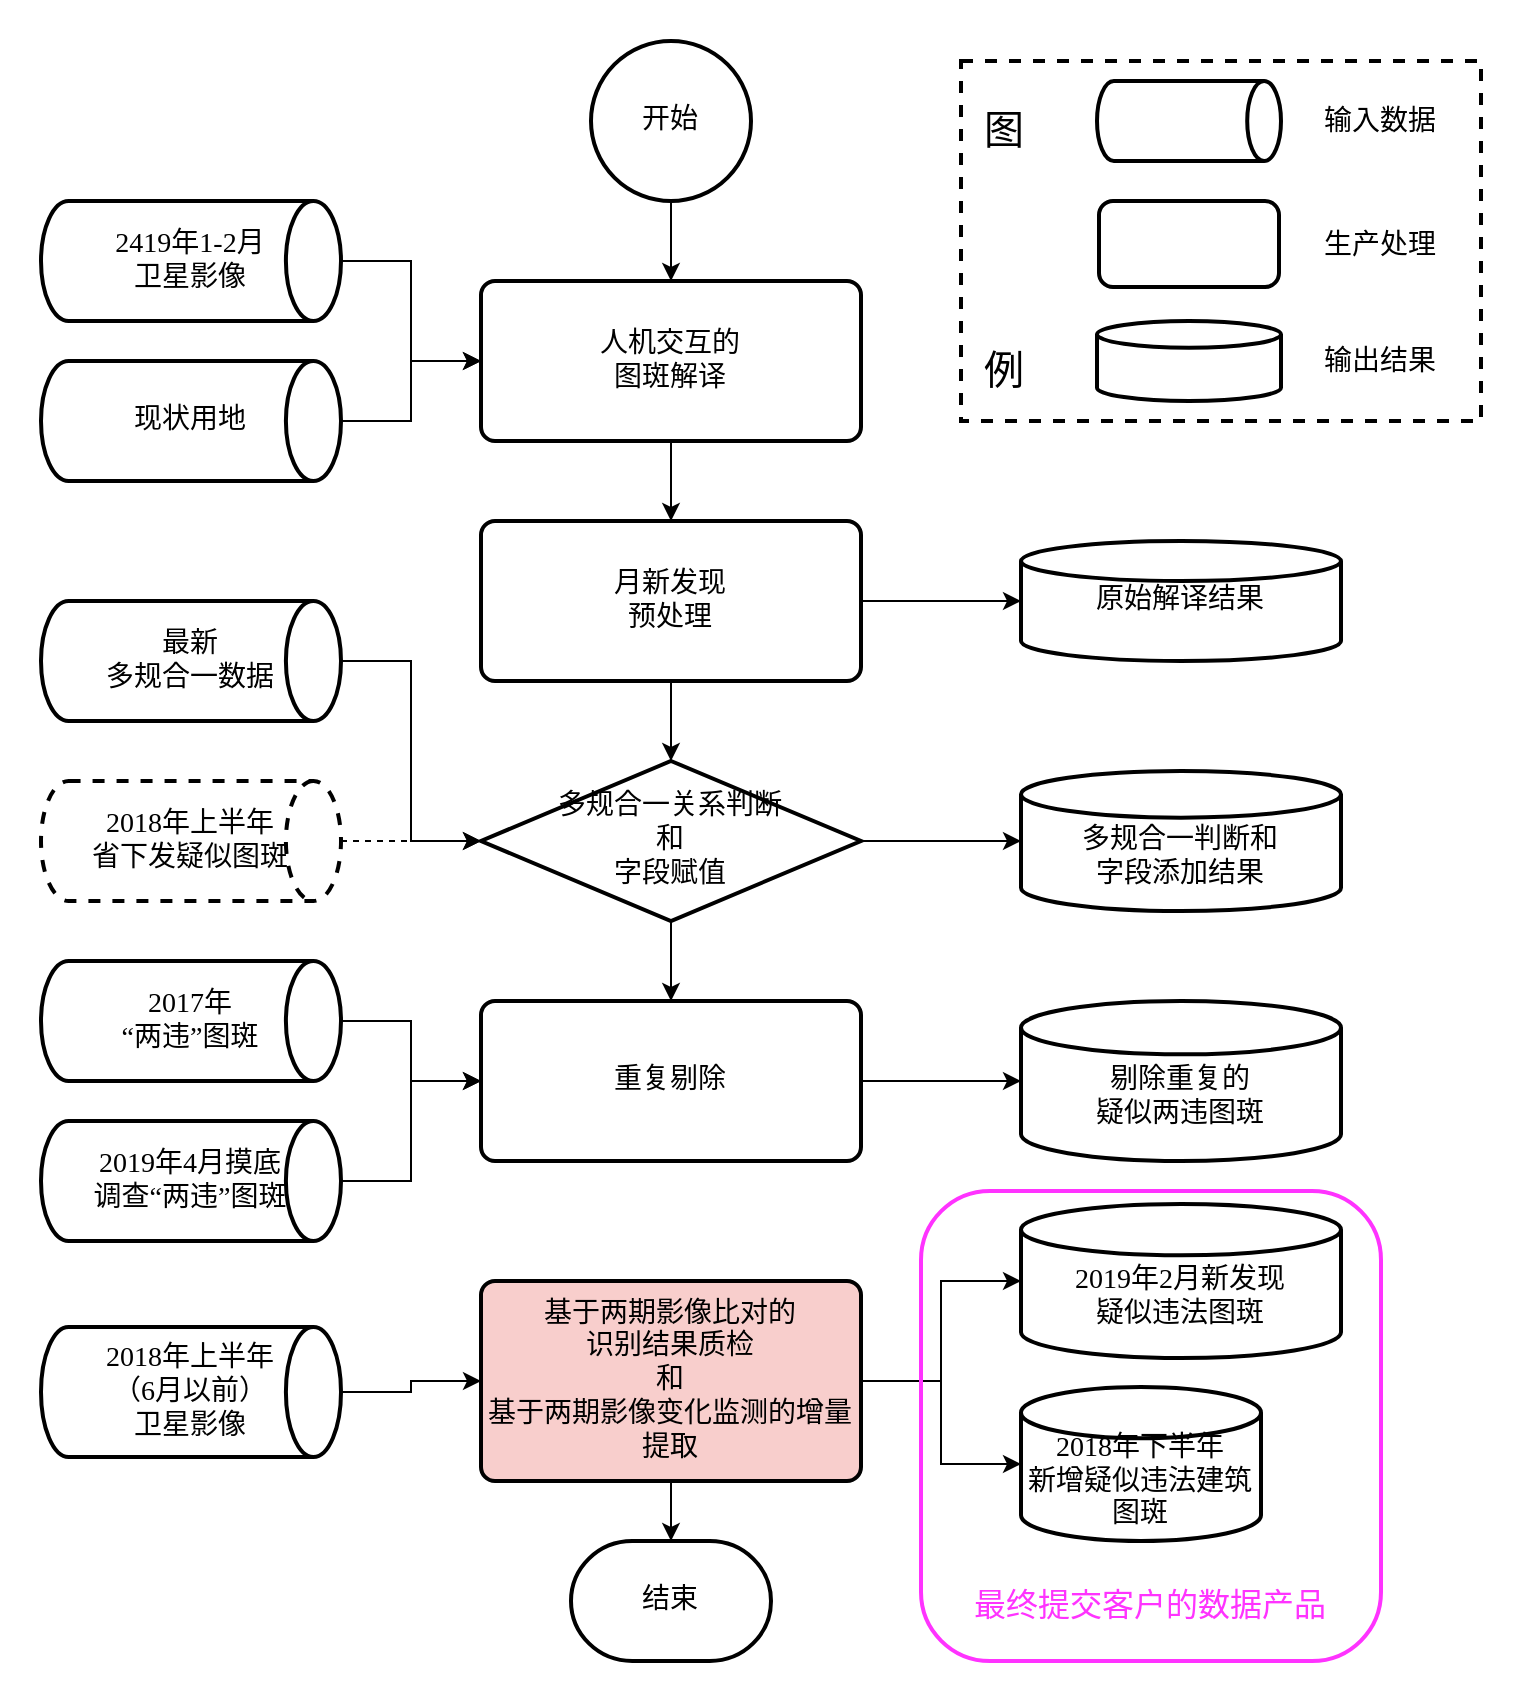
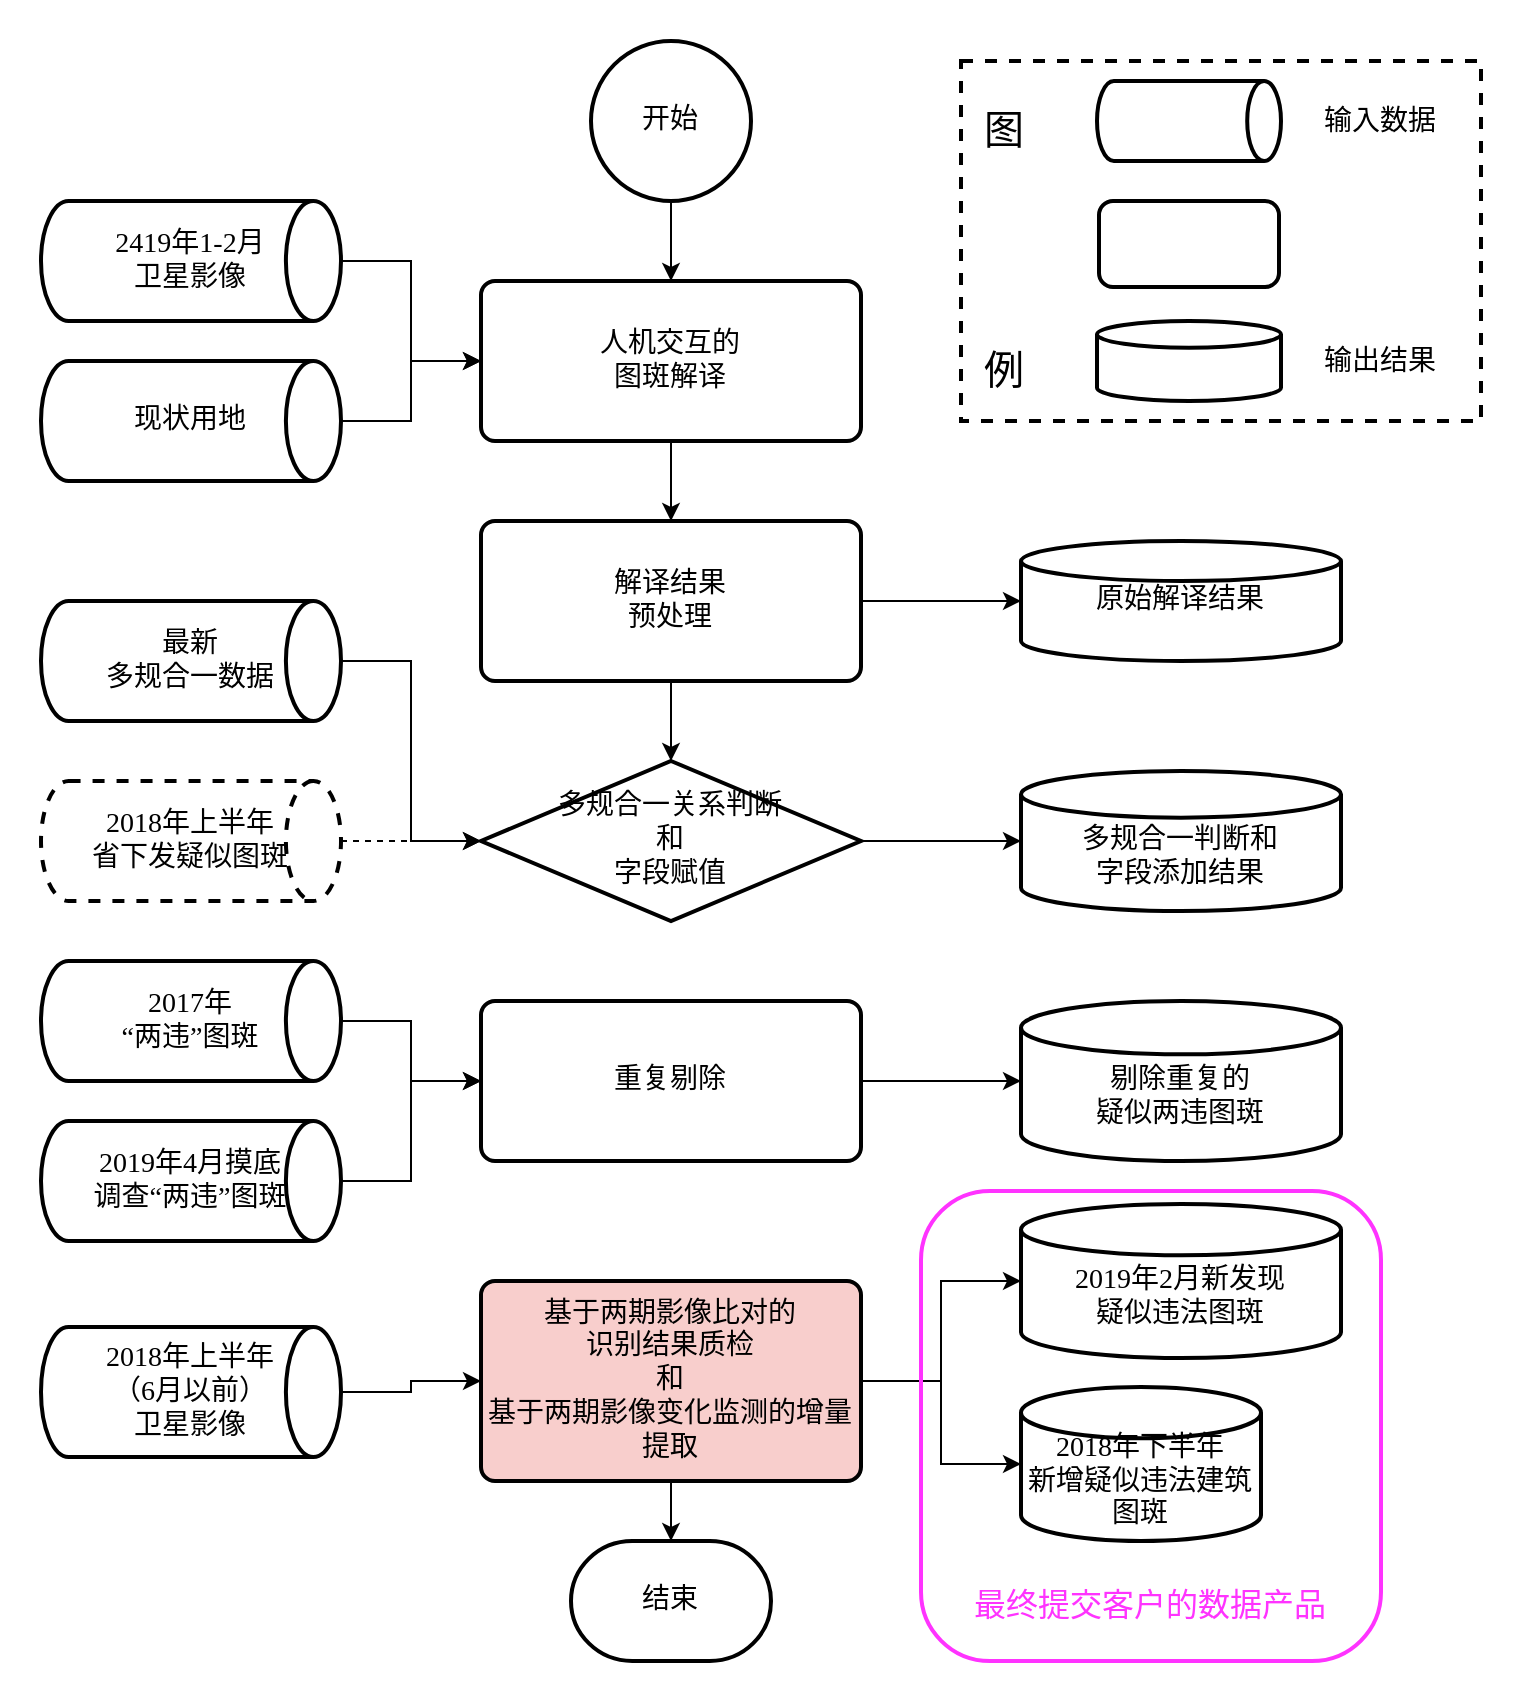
(1391, 244) -> none
(671, 601) -> (671, 601)
(671, 954) -> none
